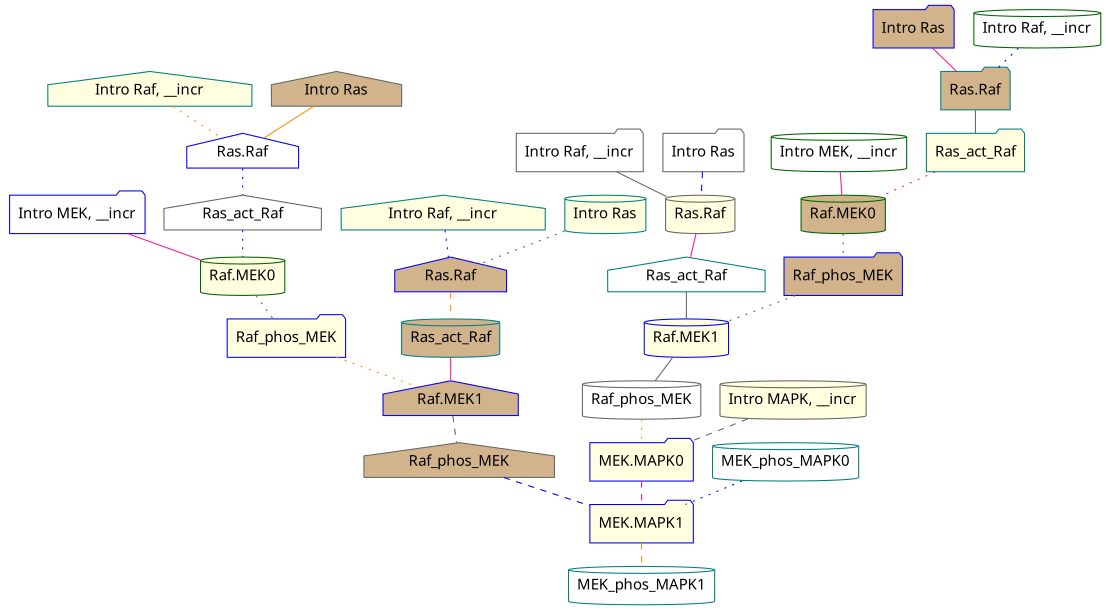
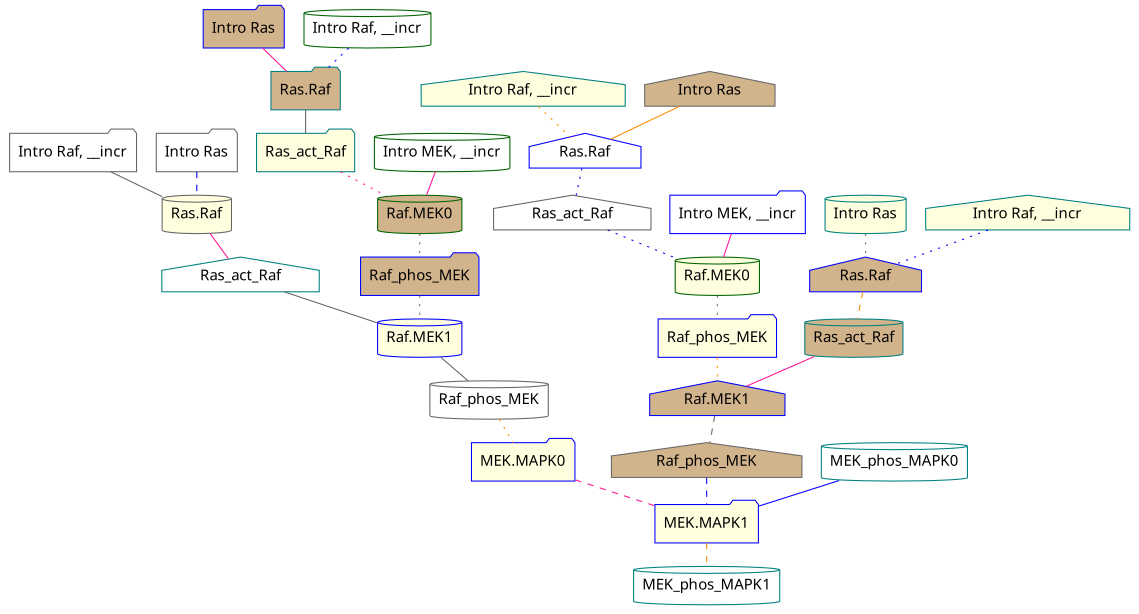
(793, 400) -> none
(714, 493) -> (799, 493)
